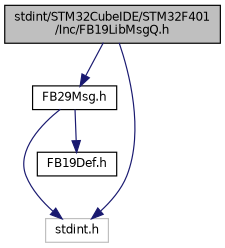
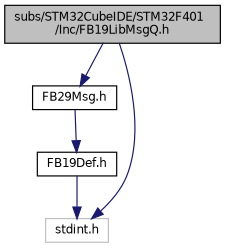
(113, 24) -> (113, 24)
(24, 159) -> (77, 191)
